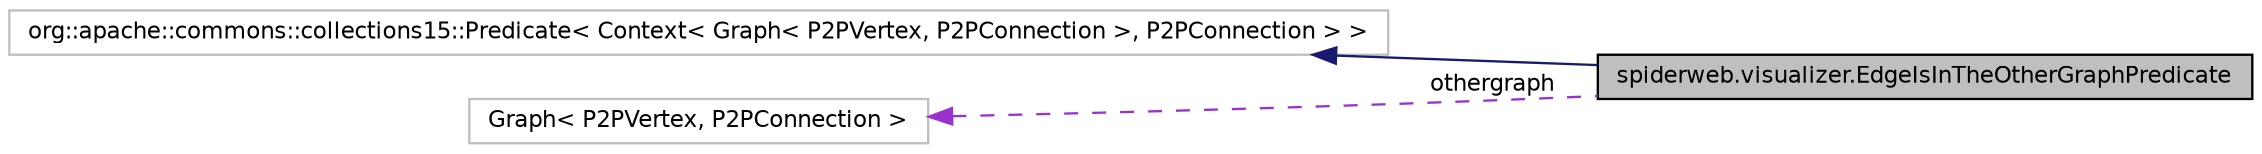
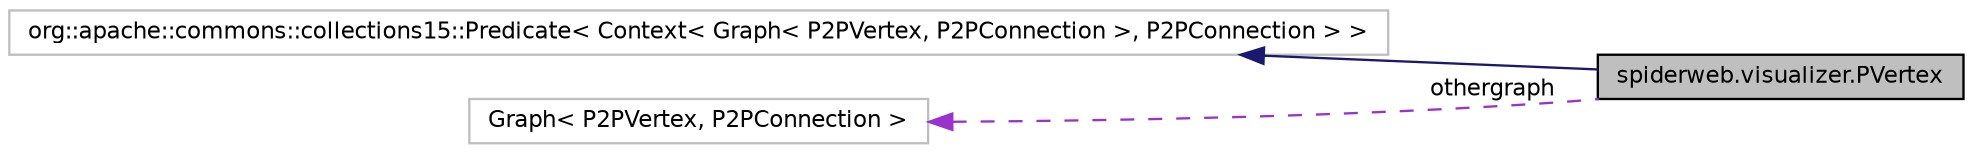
(1925, 77) -> (1781, 77)
